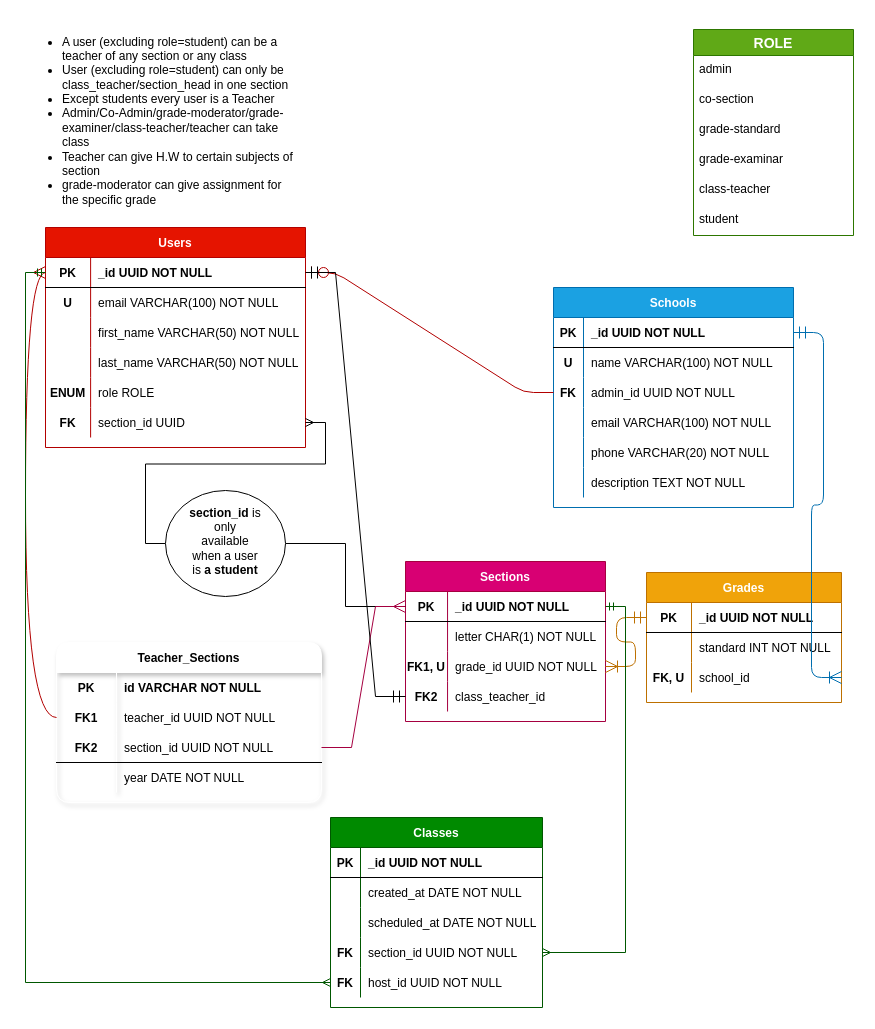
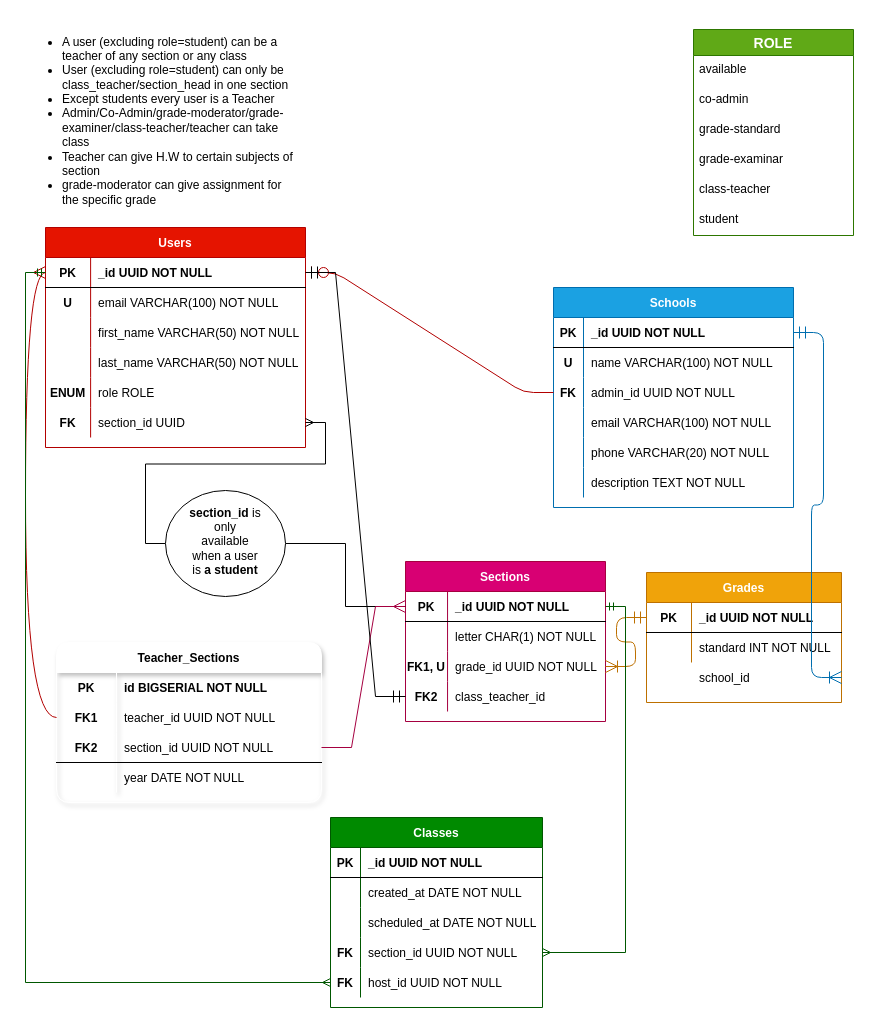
(714, 69) -> (725, 69)
(731, 99) -> (724, 99)
(669, 678) -> none
(182, 688) -> (188, 688)
